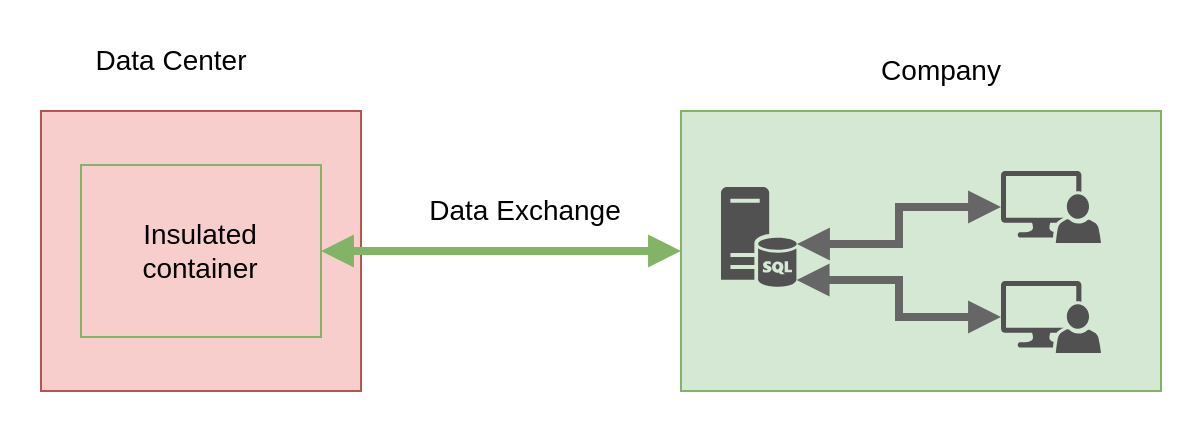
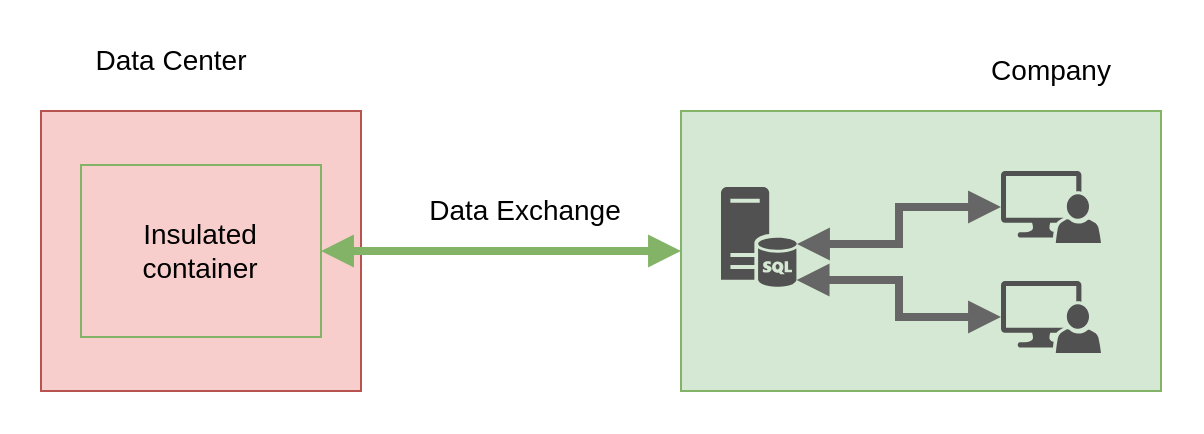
(941, 71) -> (1051, 71)
